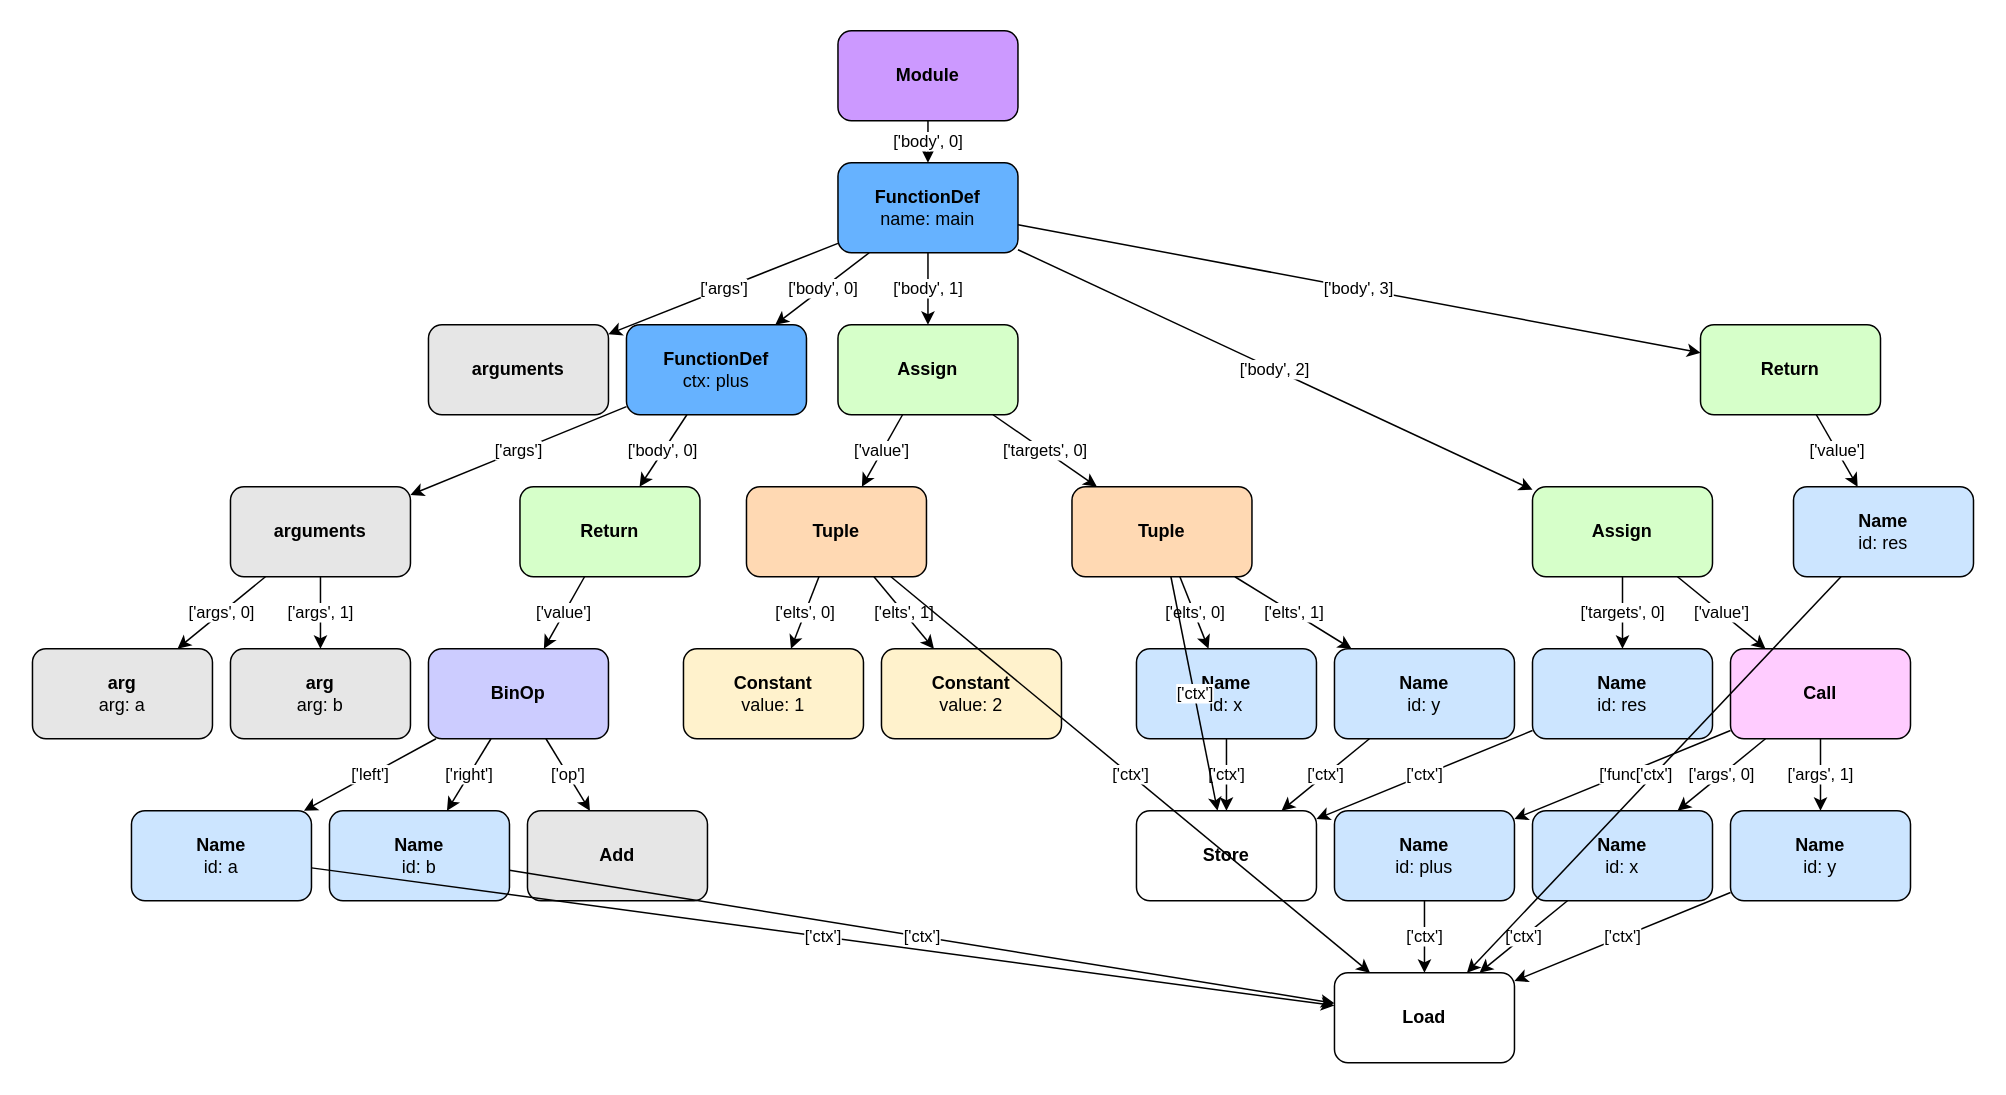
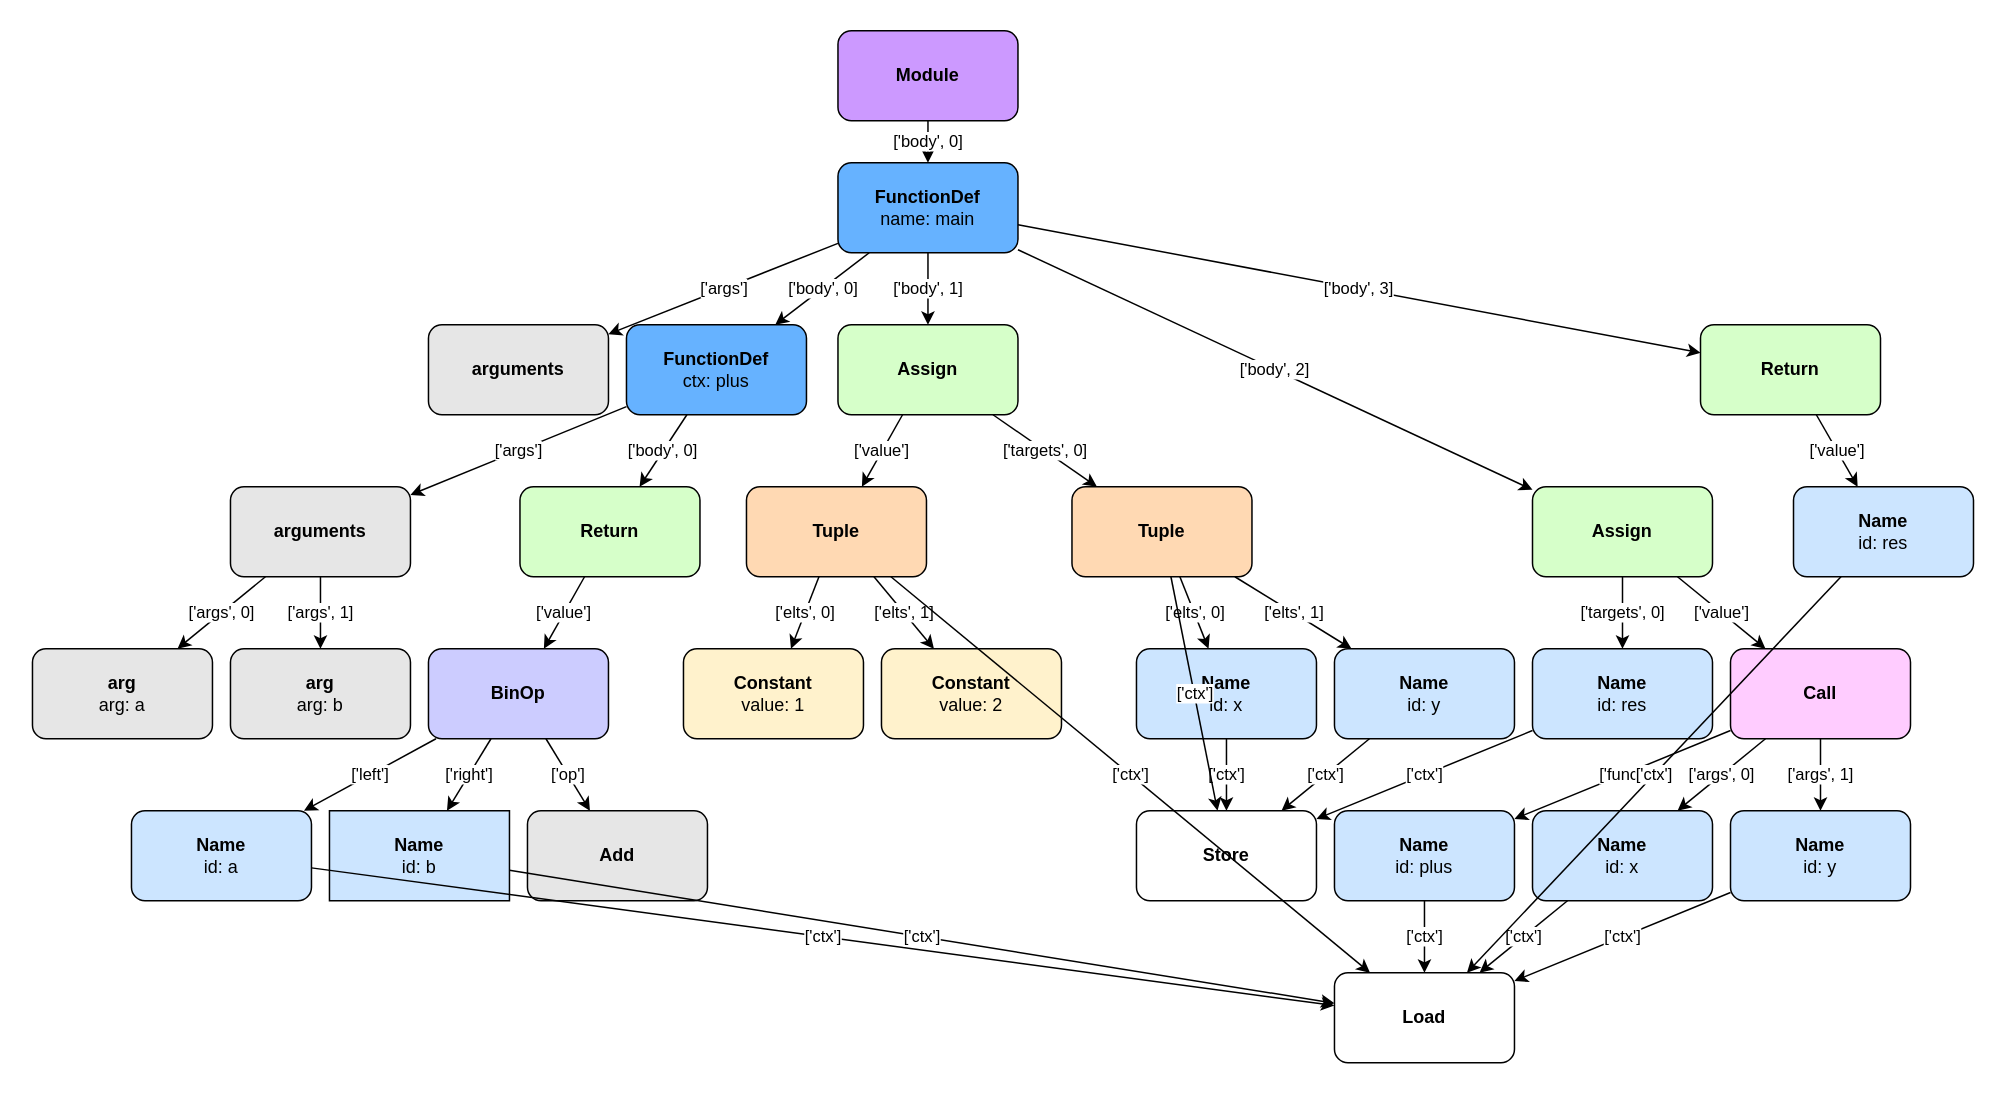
(419, 856) -> (419, 856)
